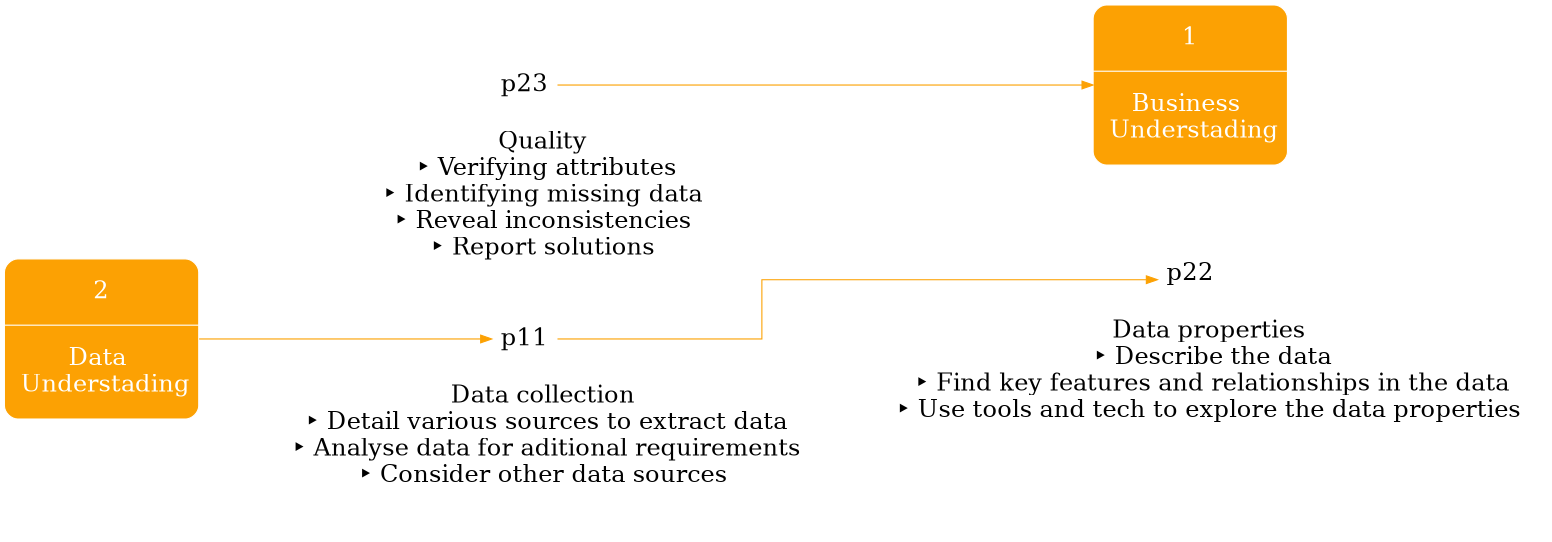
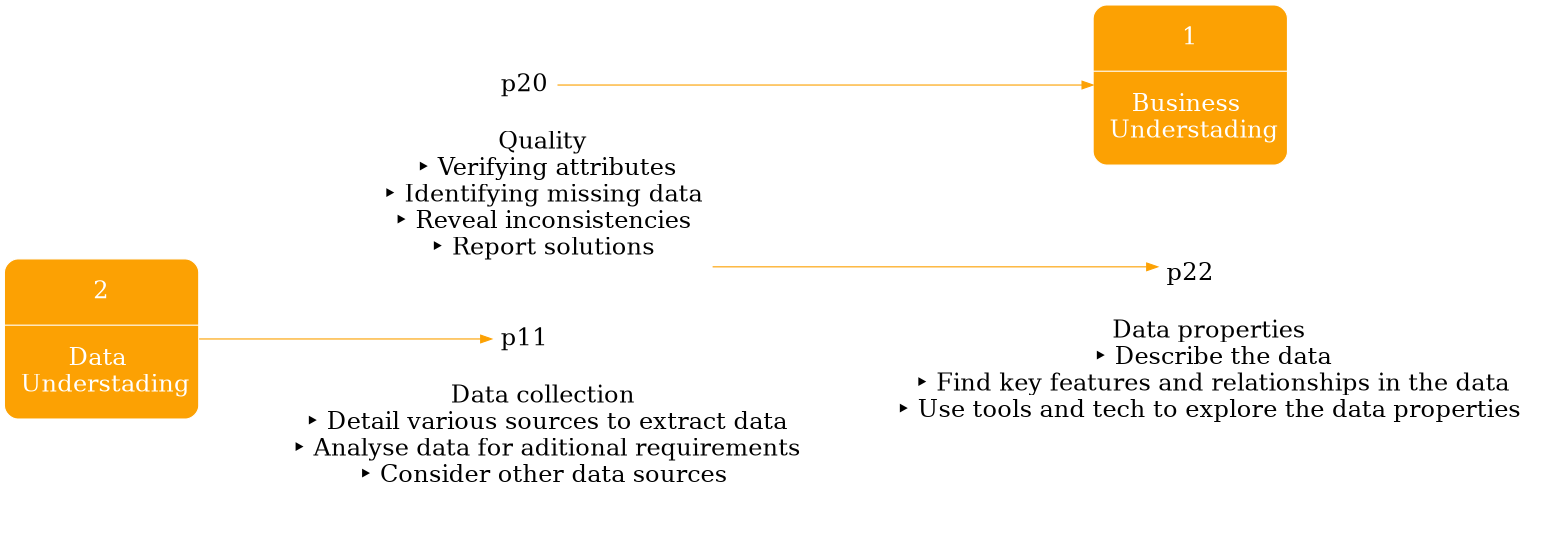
(524, 85) -> (524, 85)
(822, 280) -> (930, 267)
